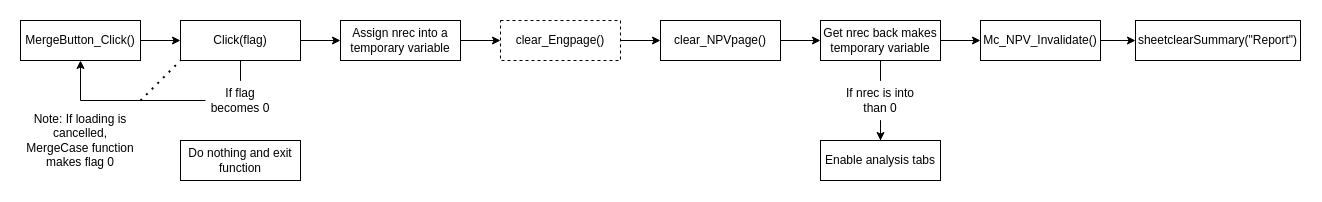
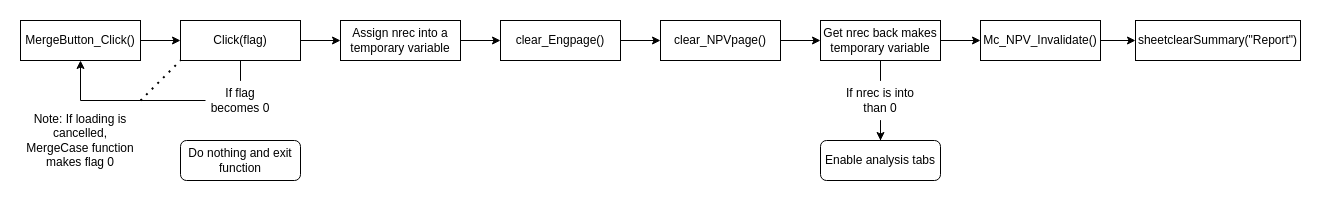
(561, 41) -> (561, 41)
(241, 161) -> (241, 161)
(881, 161) -> (881, 161)
